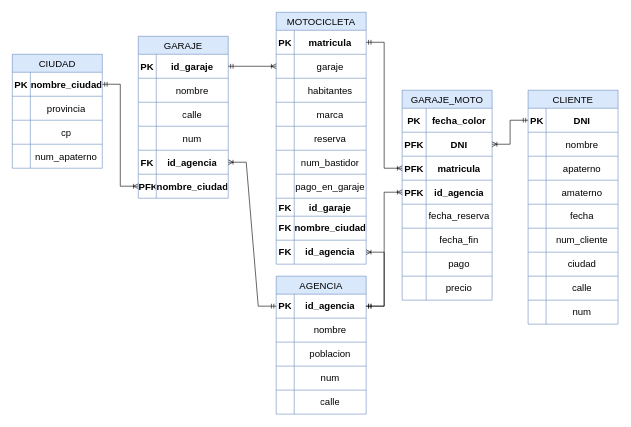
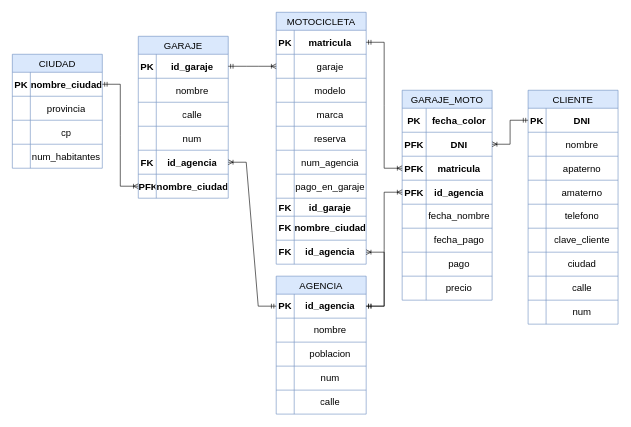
(330, 90) -> (330, 90)
(66, 156) -> (66, 156)
(330, 162) -> (330, 162)
(459, 216) -> (459, 216)
(582, 216) -> (582, 216)
(459, 240) -> (459, 240)
(582, 240) -> (582, 240)
